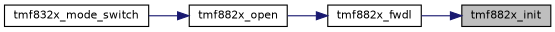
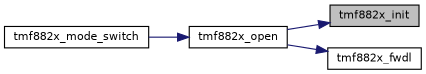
(77, 16) -> (77, 37)
(436, 16) -> (303, 27)
